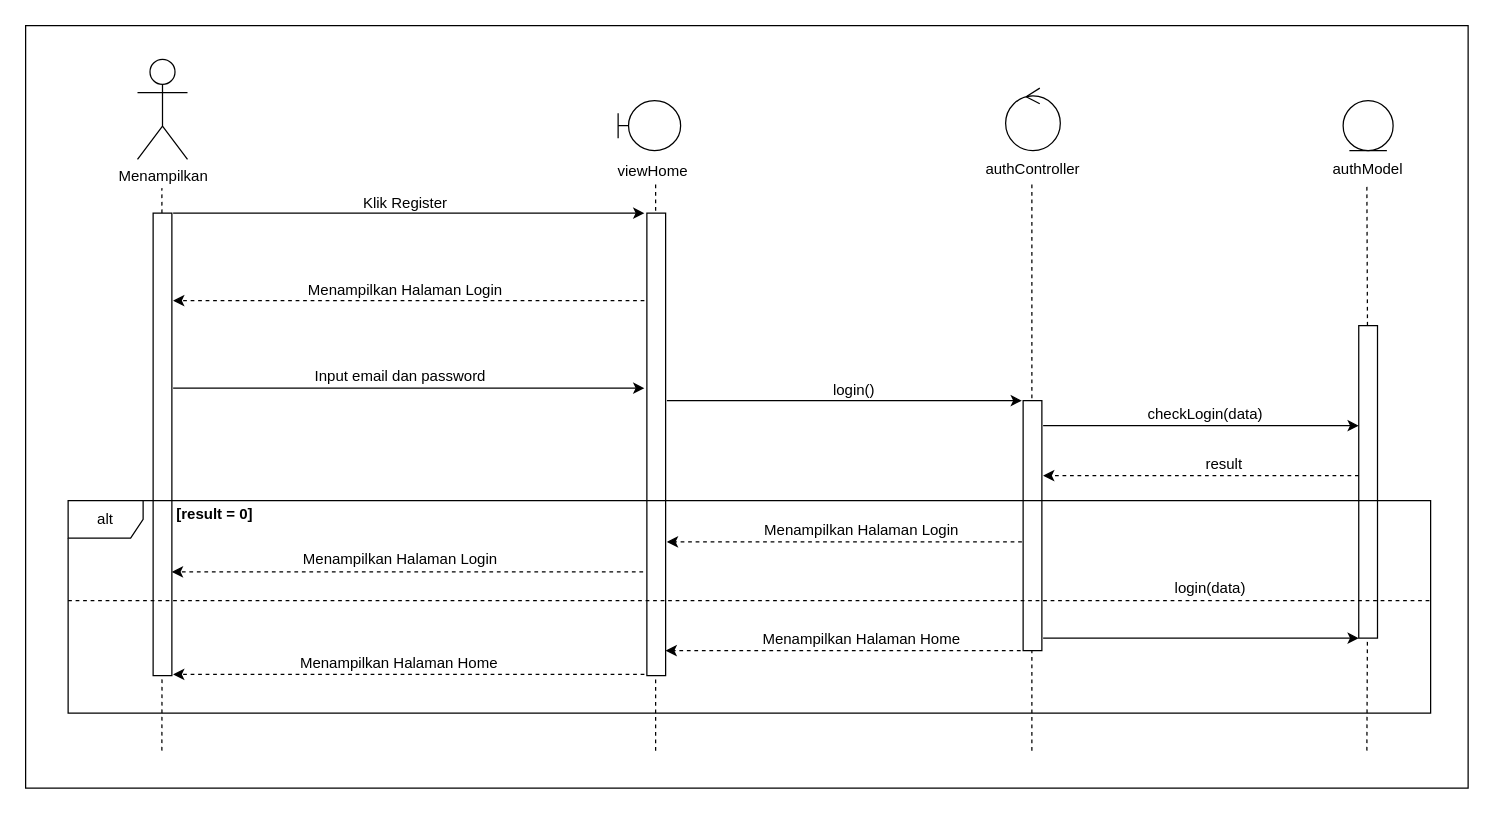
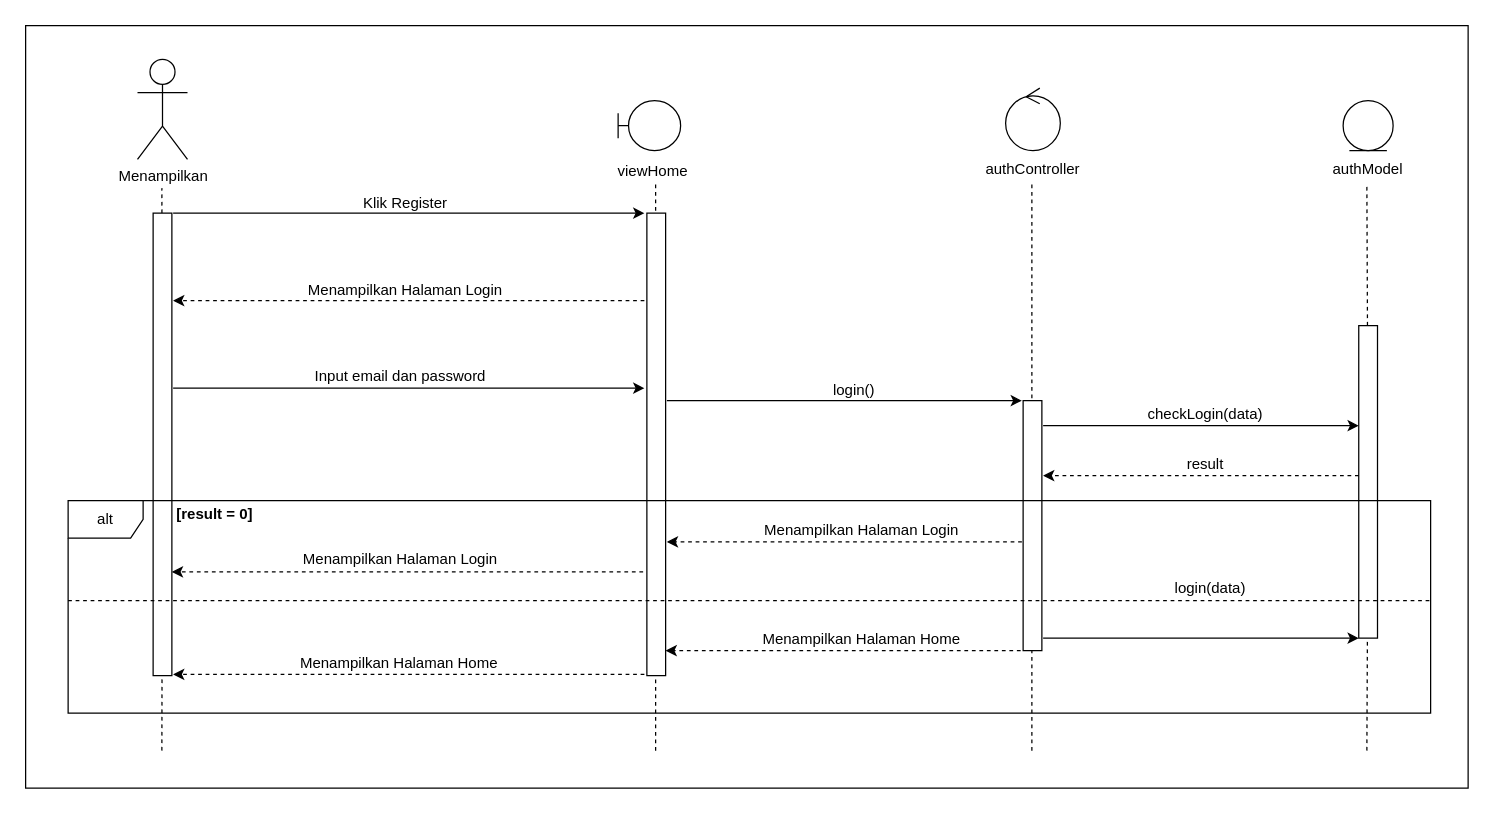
(1224, 464) -> (1206, 464)
